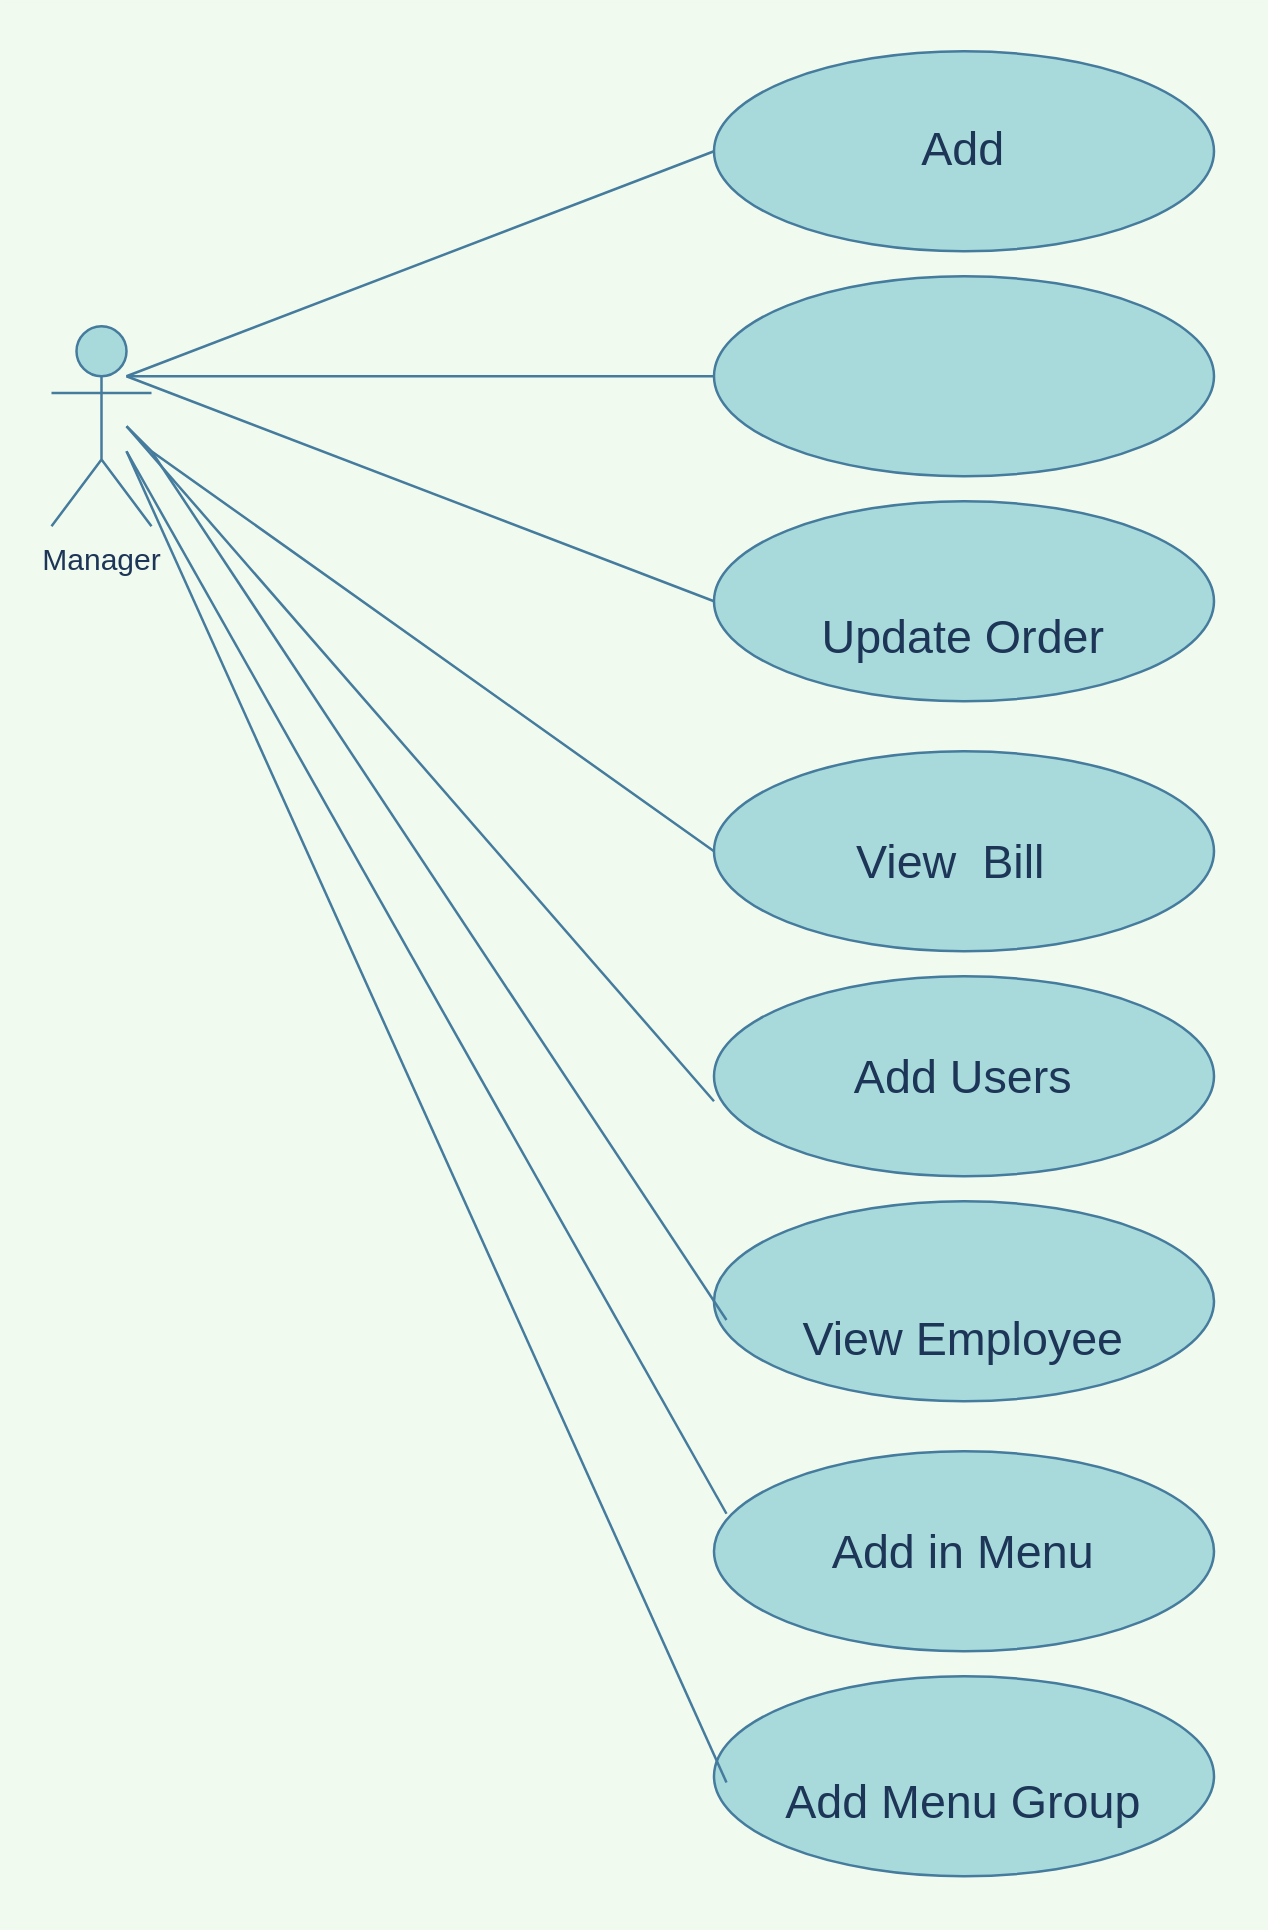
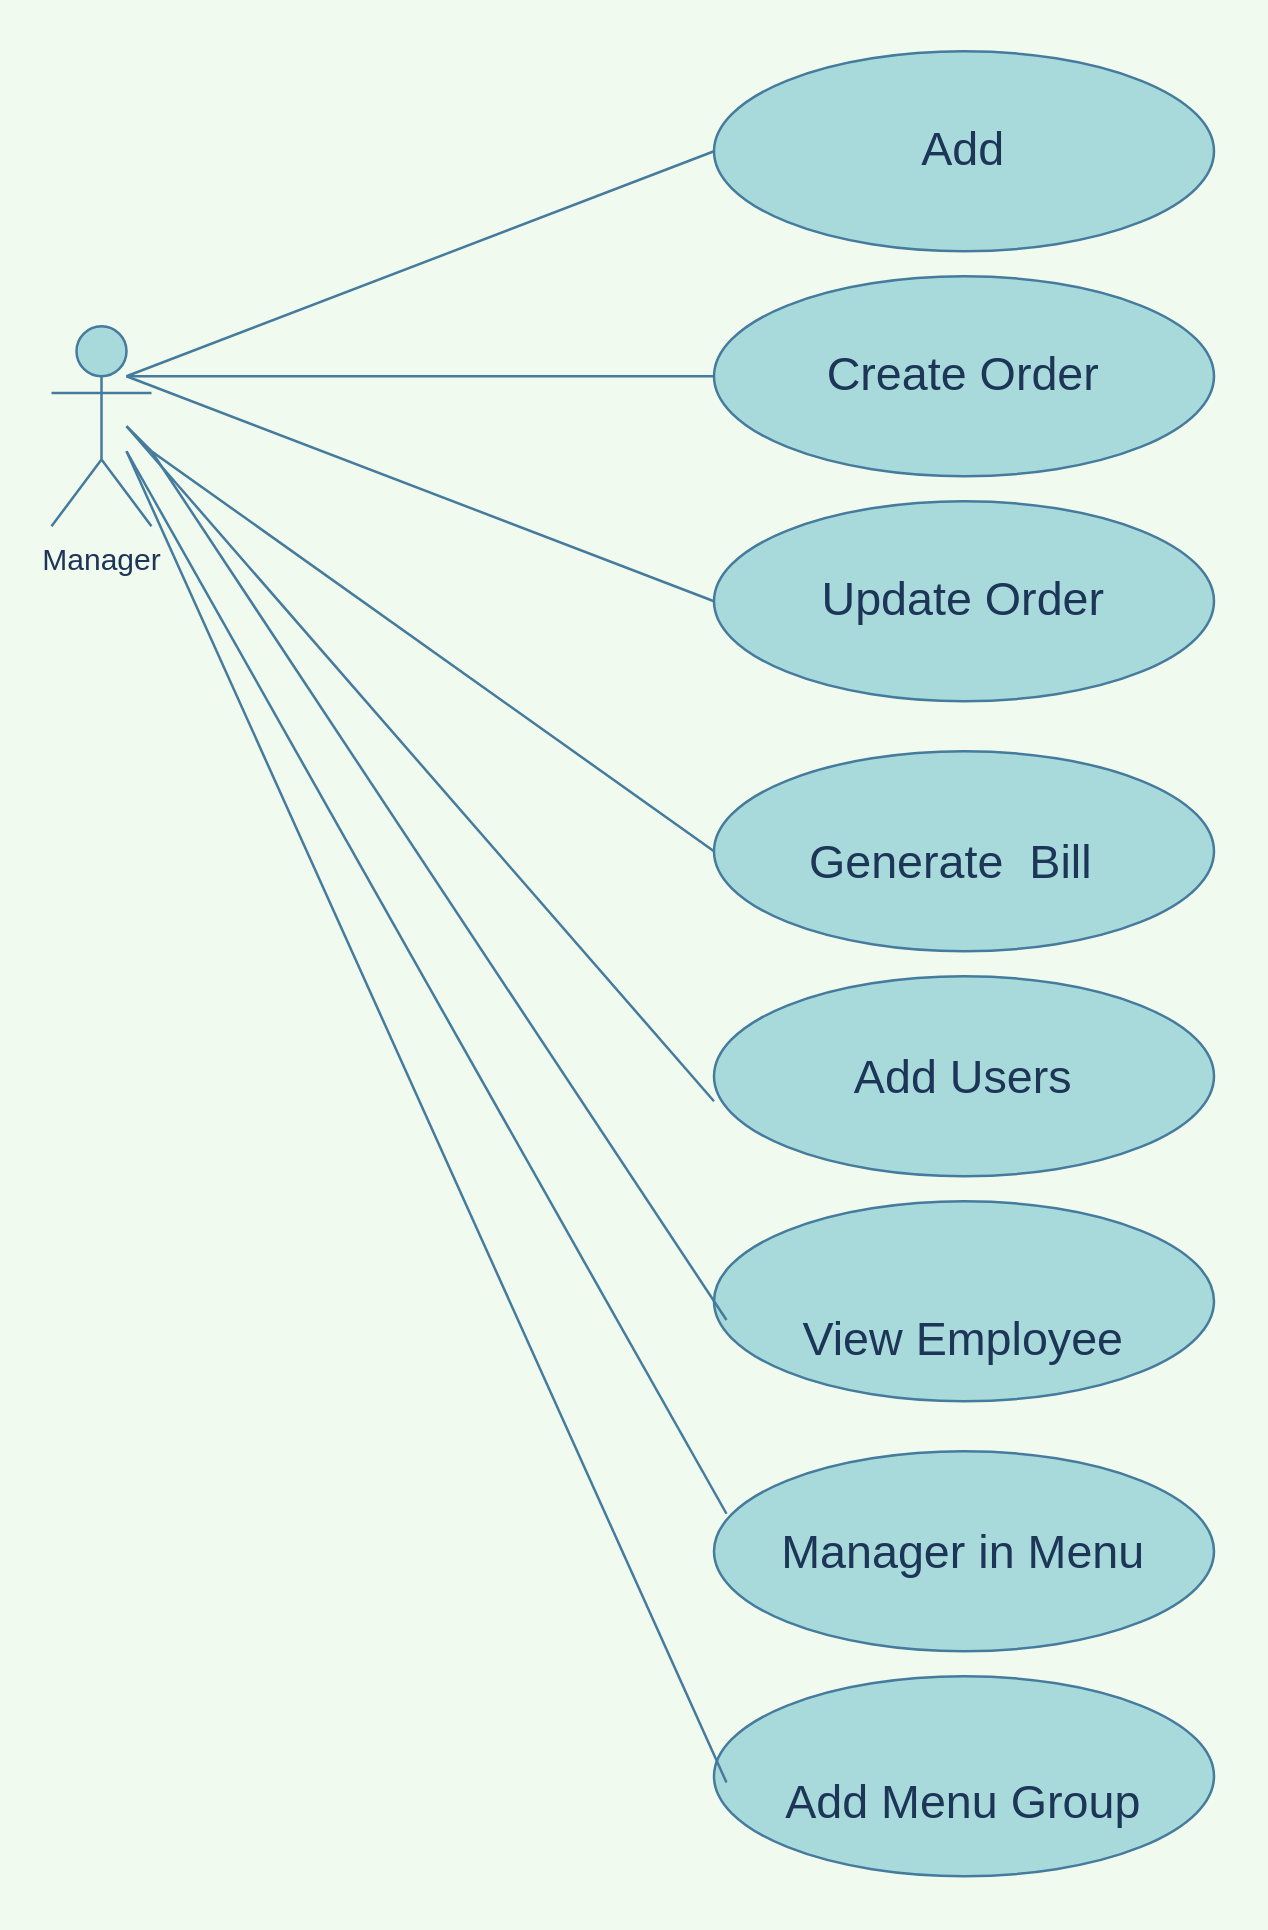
none -> (964, 376)
(964, 639) -> (964, 601)
(951, 864) -> (951, 864)
(964, 1551) -> (964, 1551)
